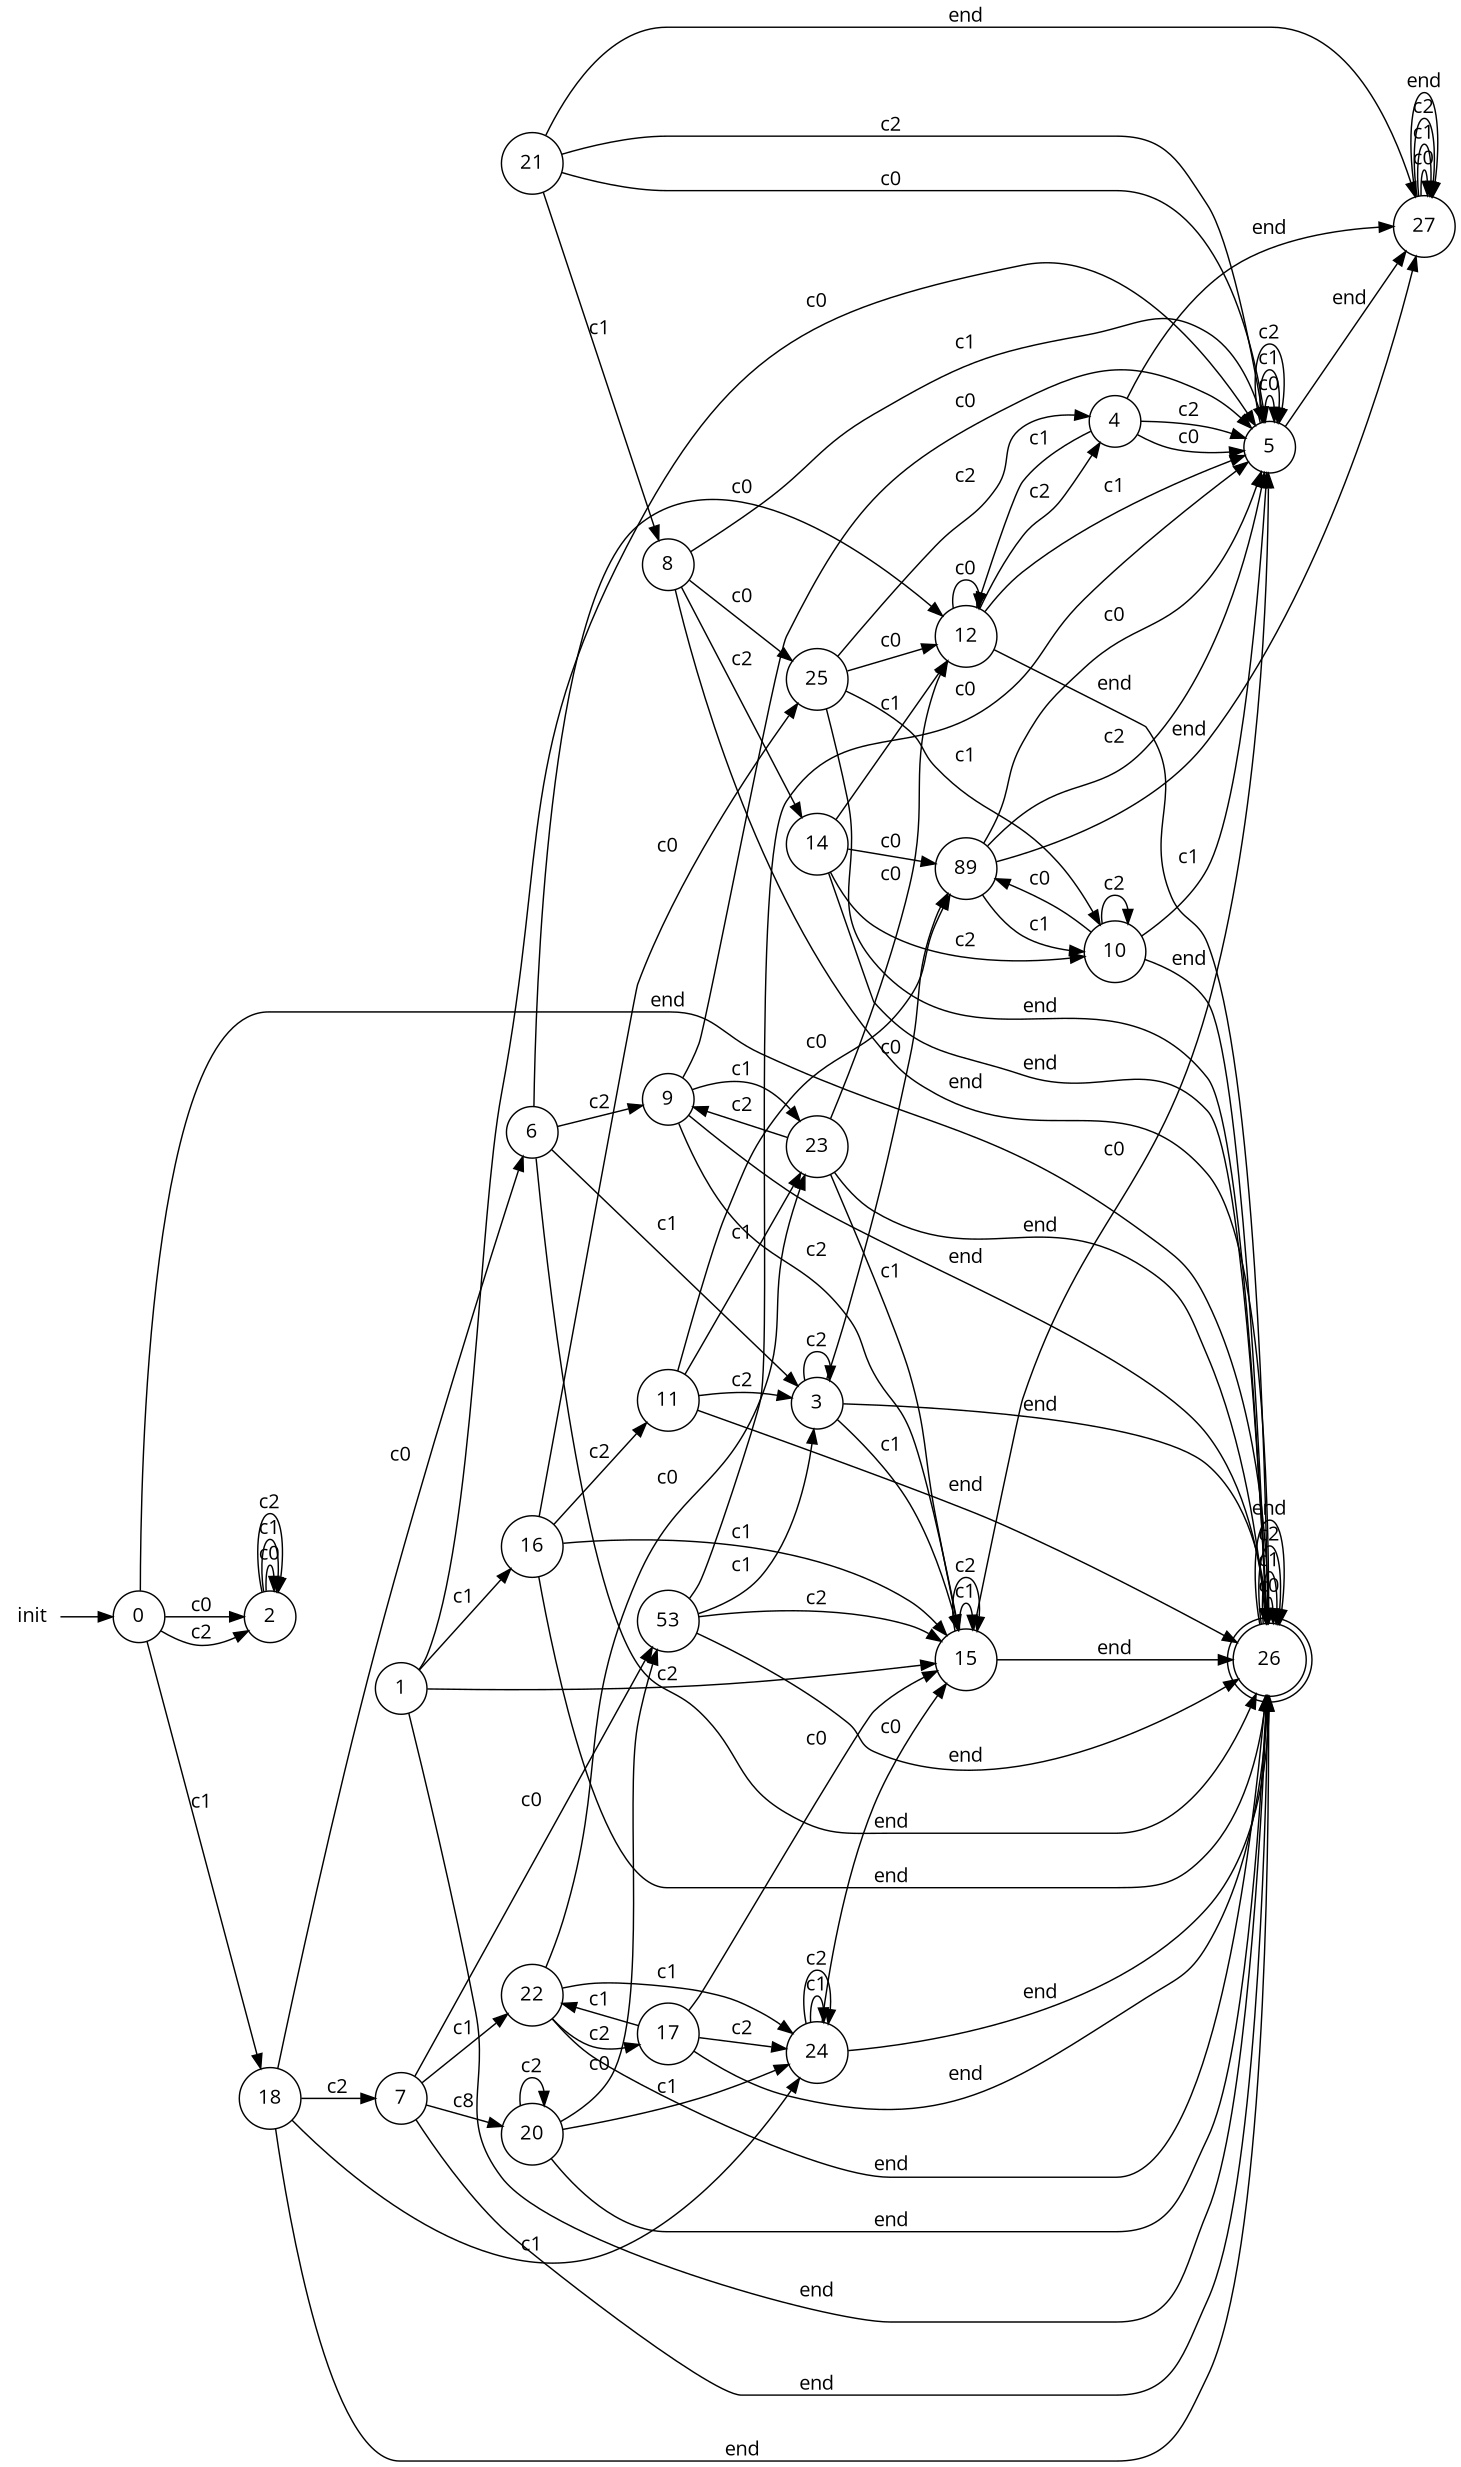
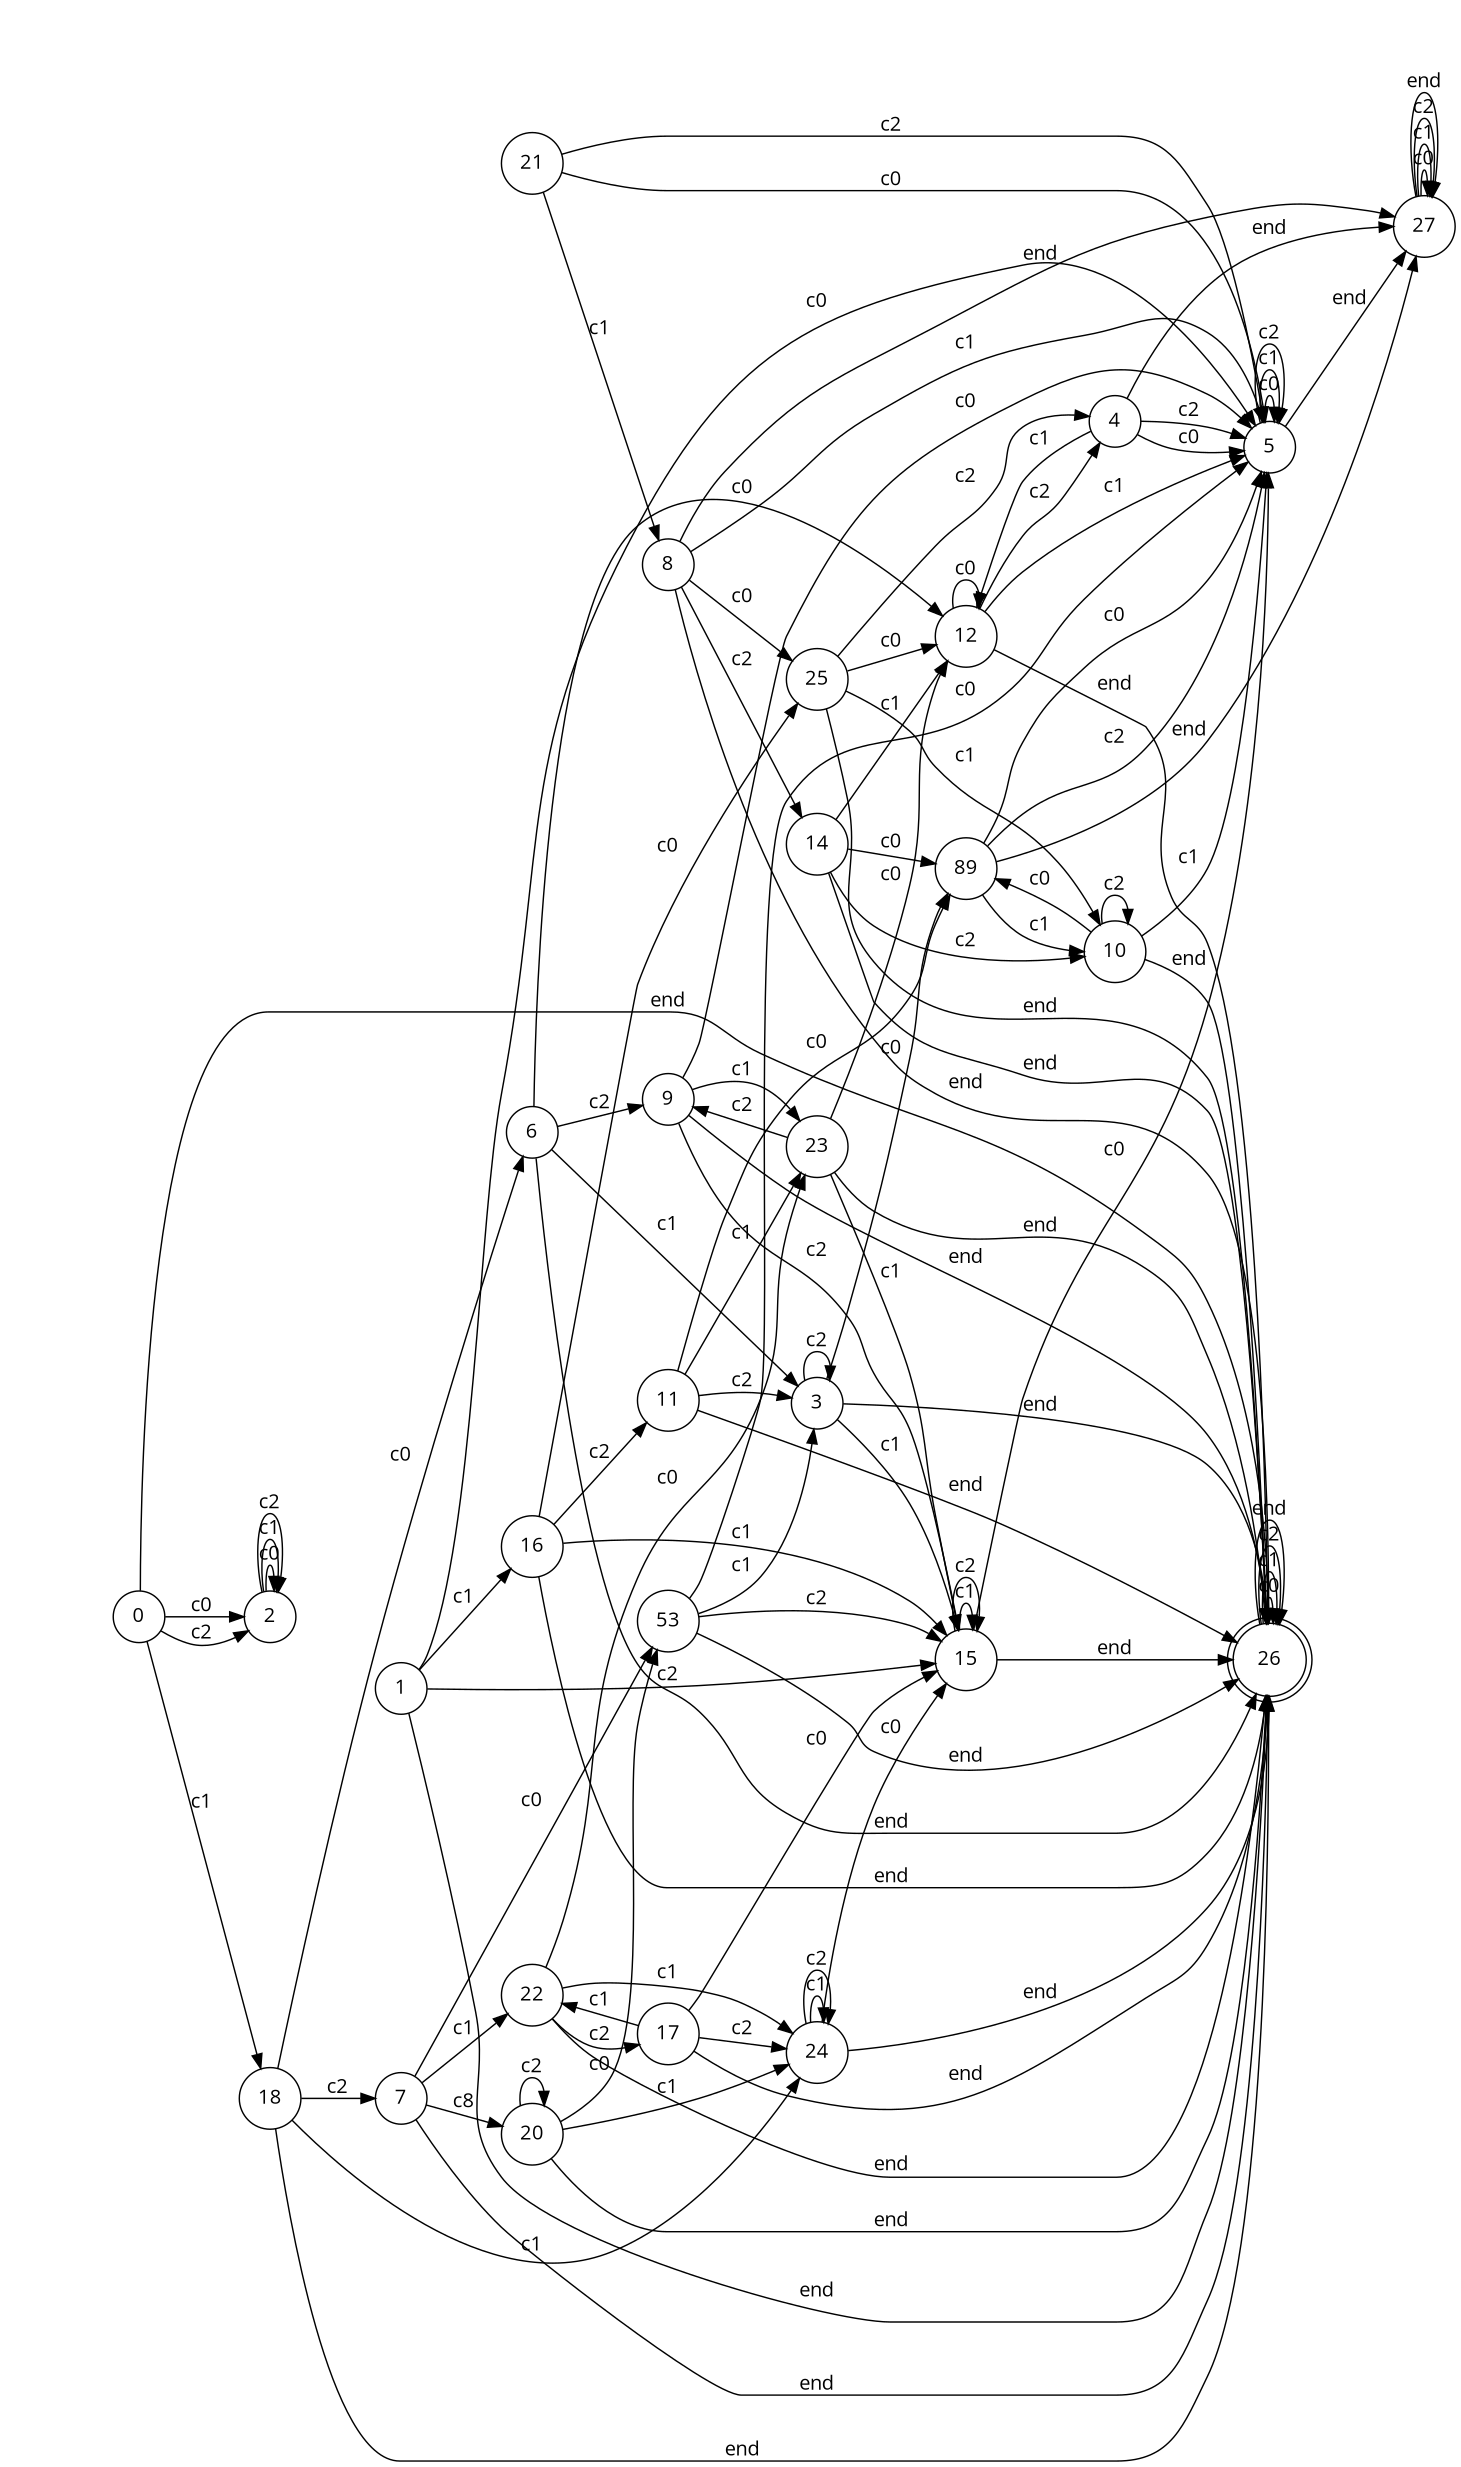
(995, 27) -> (992, 297)
(33, 1617) -> none
